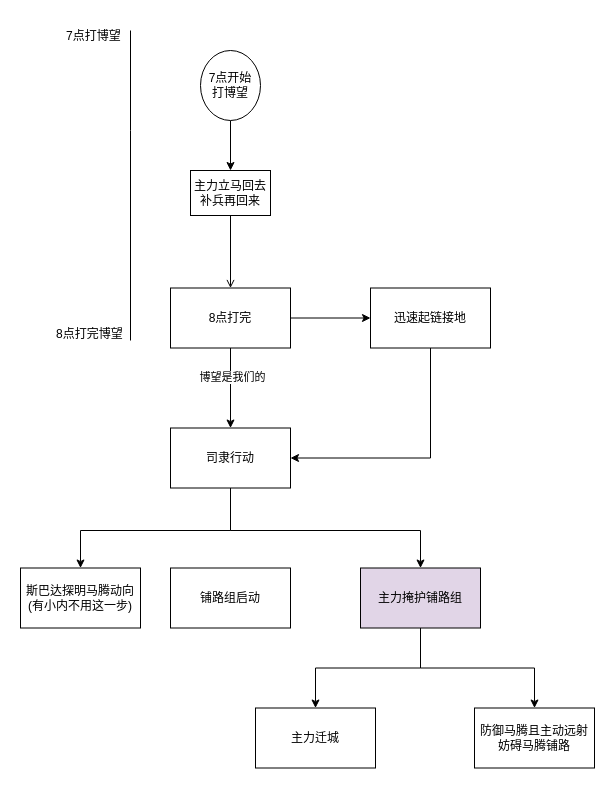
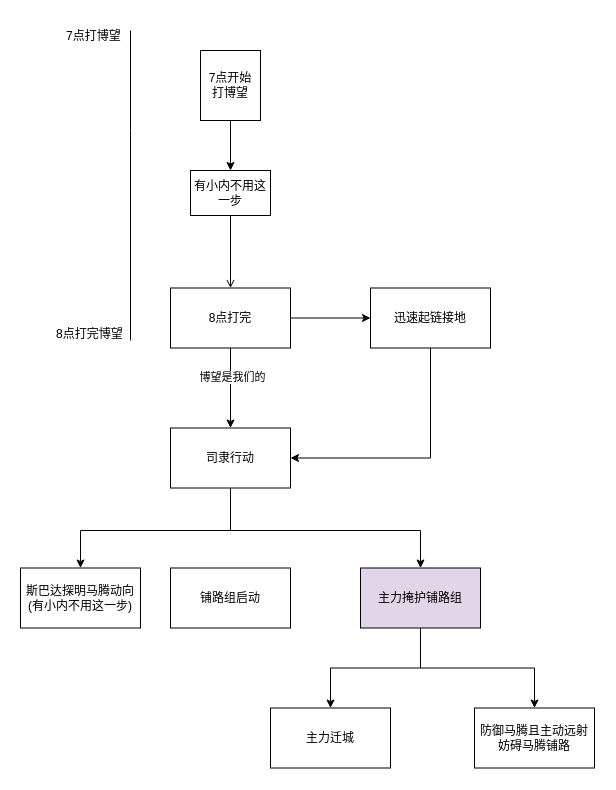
(231, 86) -> (231, 86)
(231, 194) -> (231, 194)
(316, 738) -> (331, 738)
